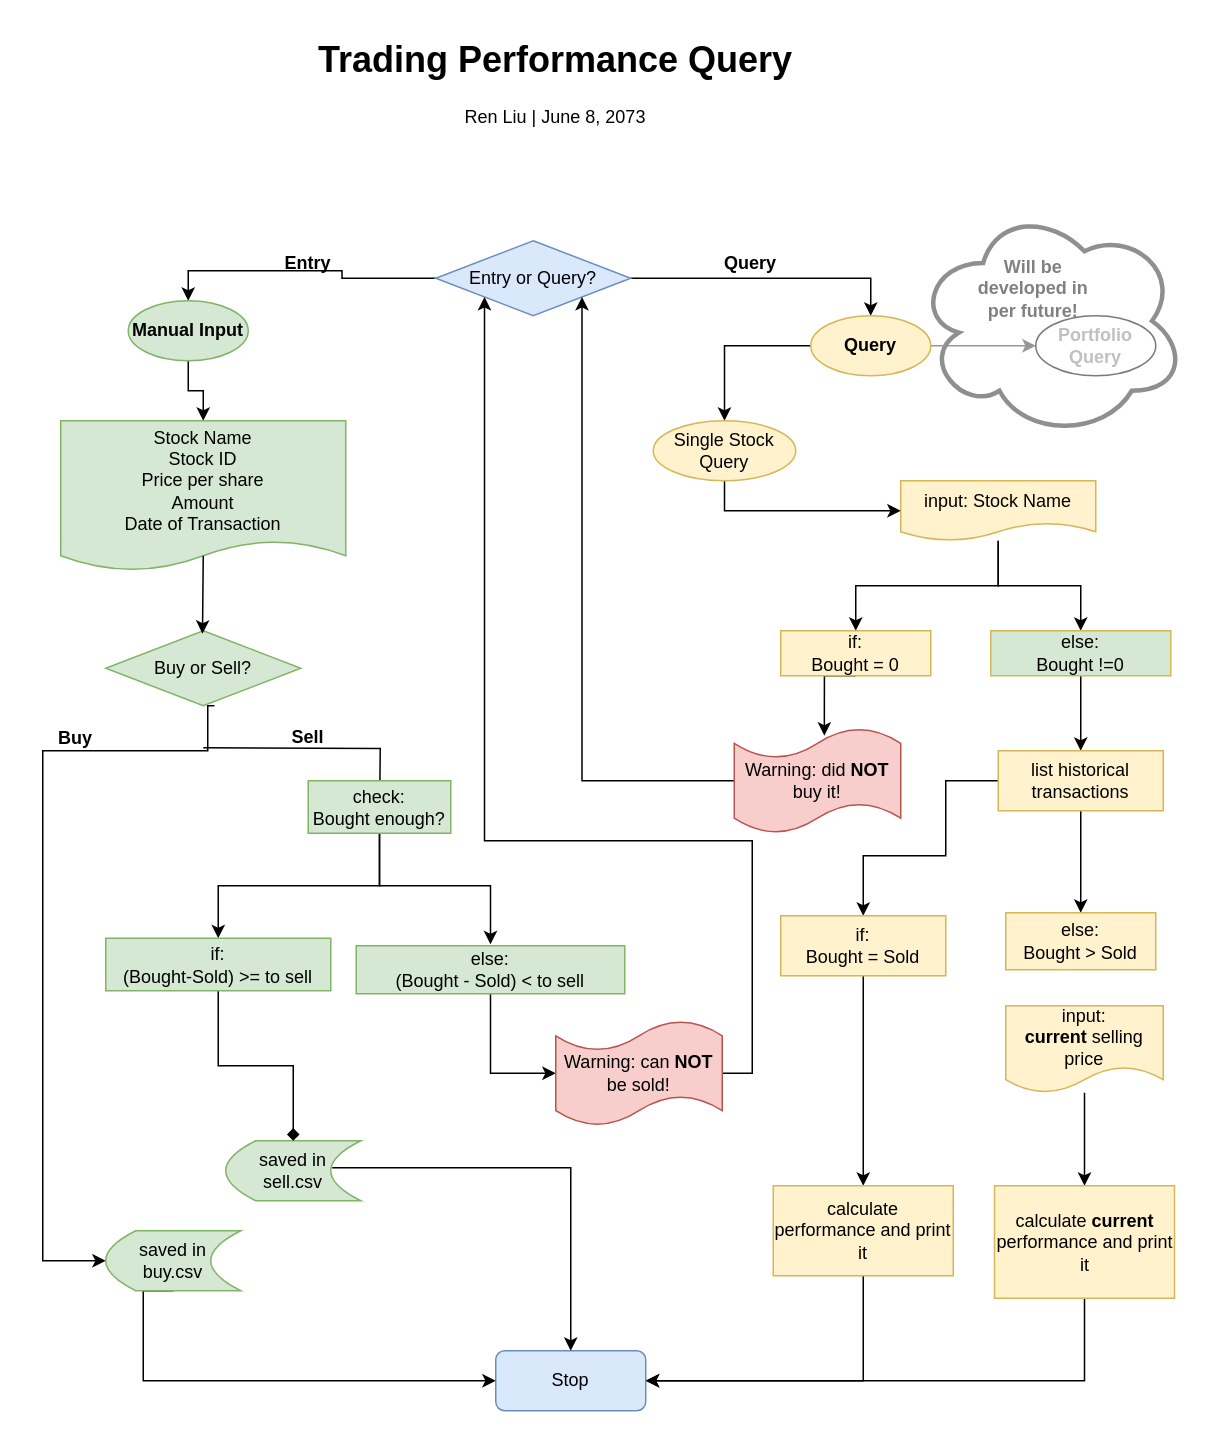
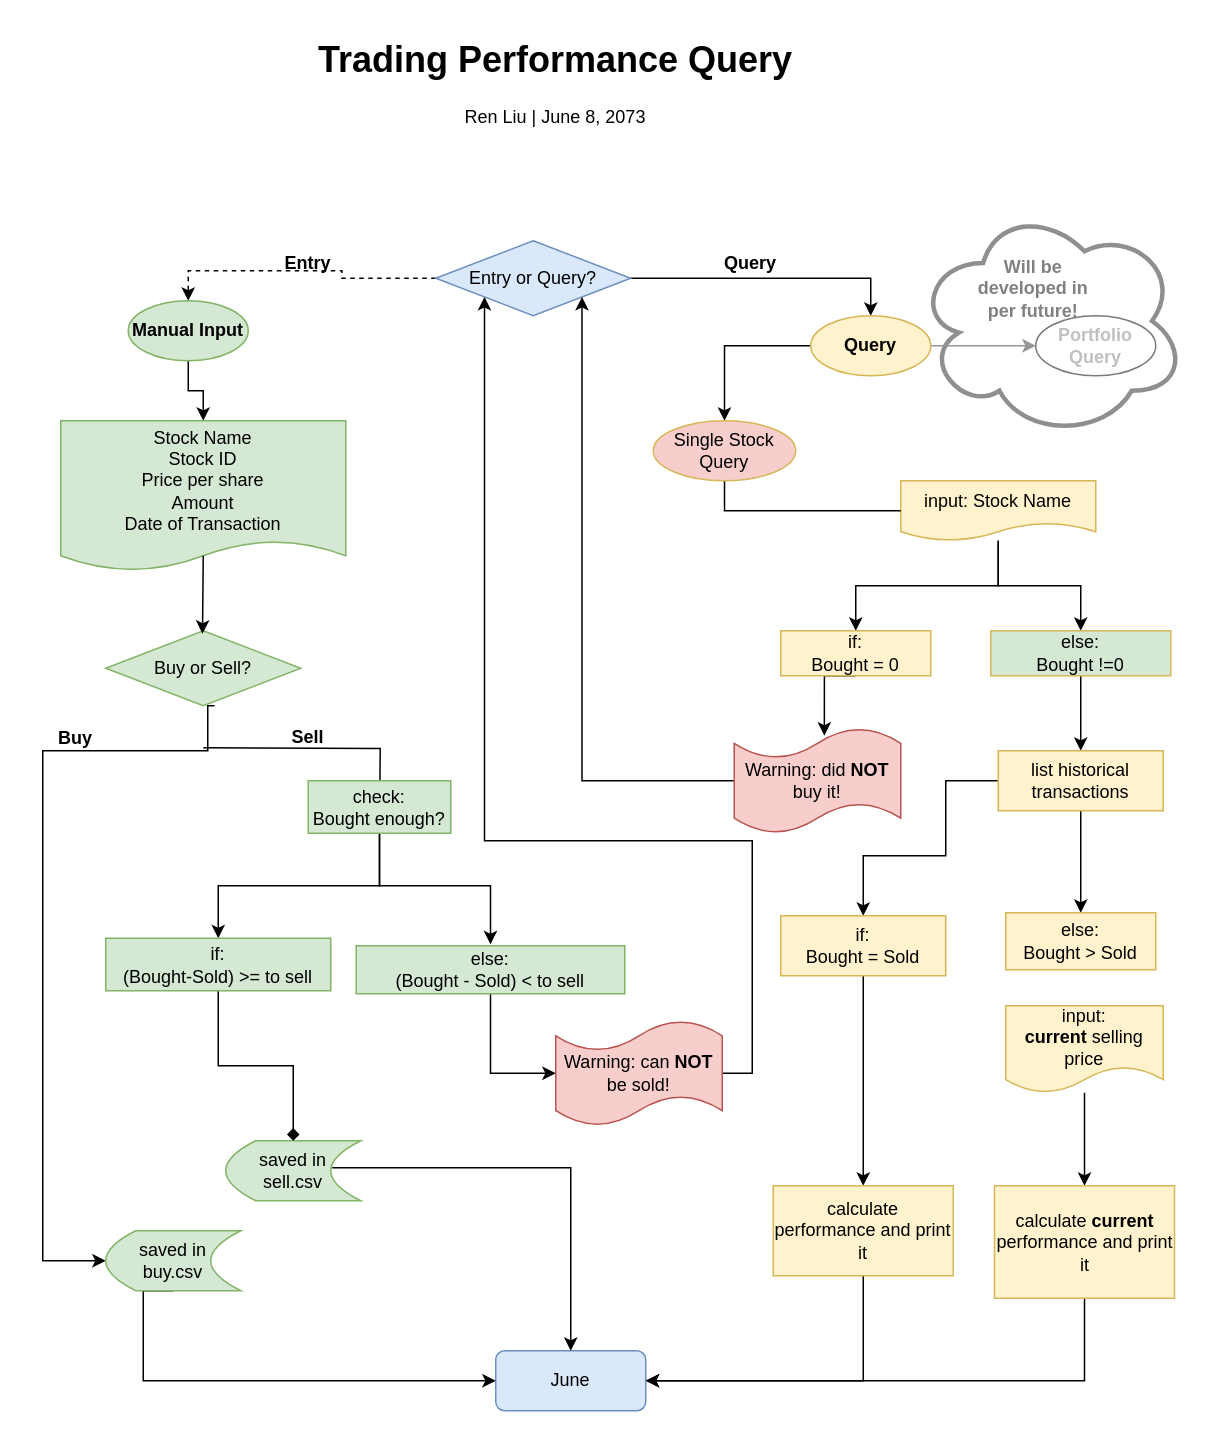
(306, 271) -> (306, 271)
(725, 451) -> (725, 451)
(889, 511) -> (893, 511)
(571, 1381) -> (571, 1381)
